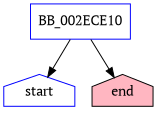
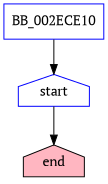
(100, 54) -> (54, 121)
